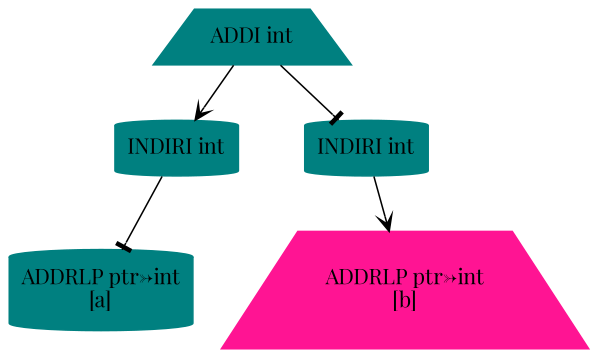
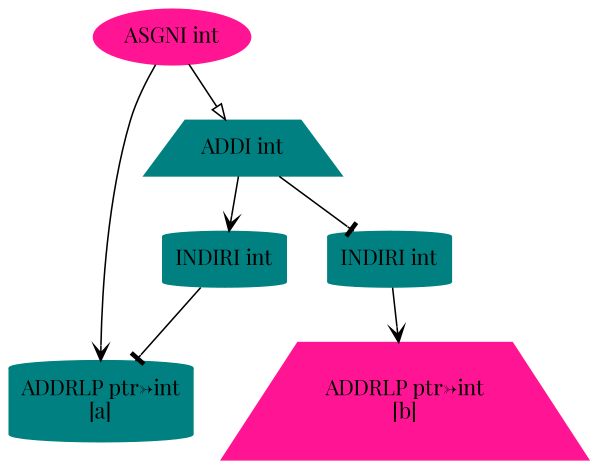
none -> (172, 37)
